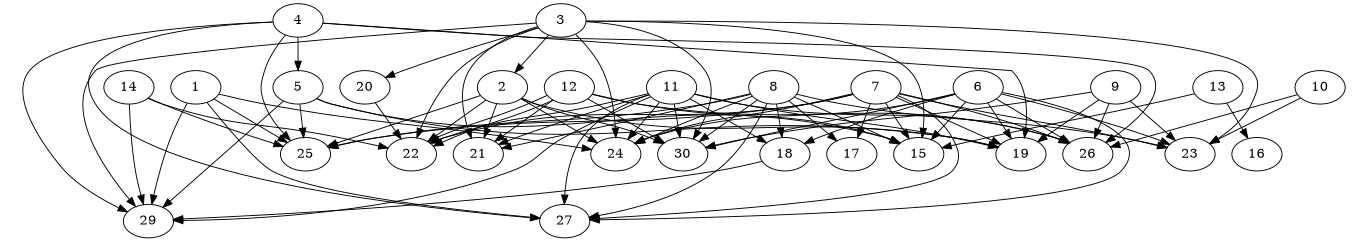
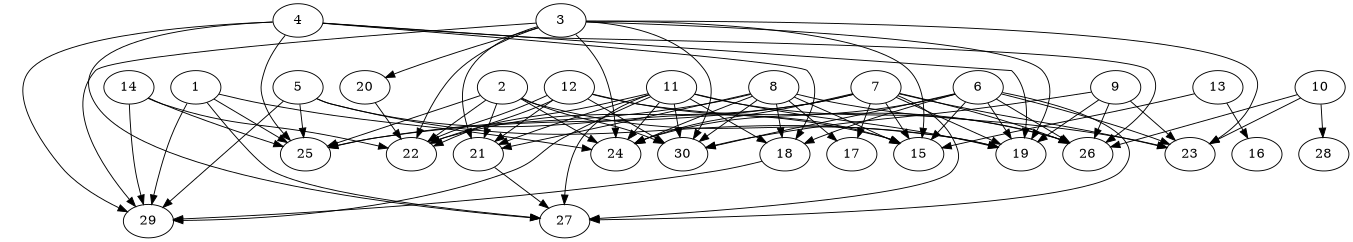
(298, 49) -> (653, 51)
(535, 50) -> (848, 35)
none -> (1324, 154)
(699, 182) -> (518, 185)
